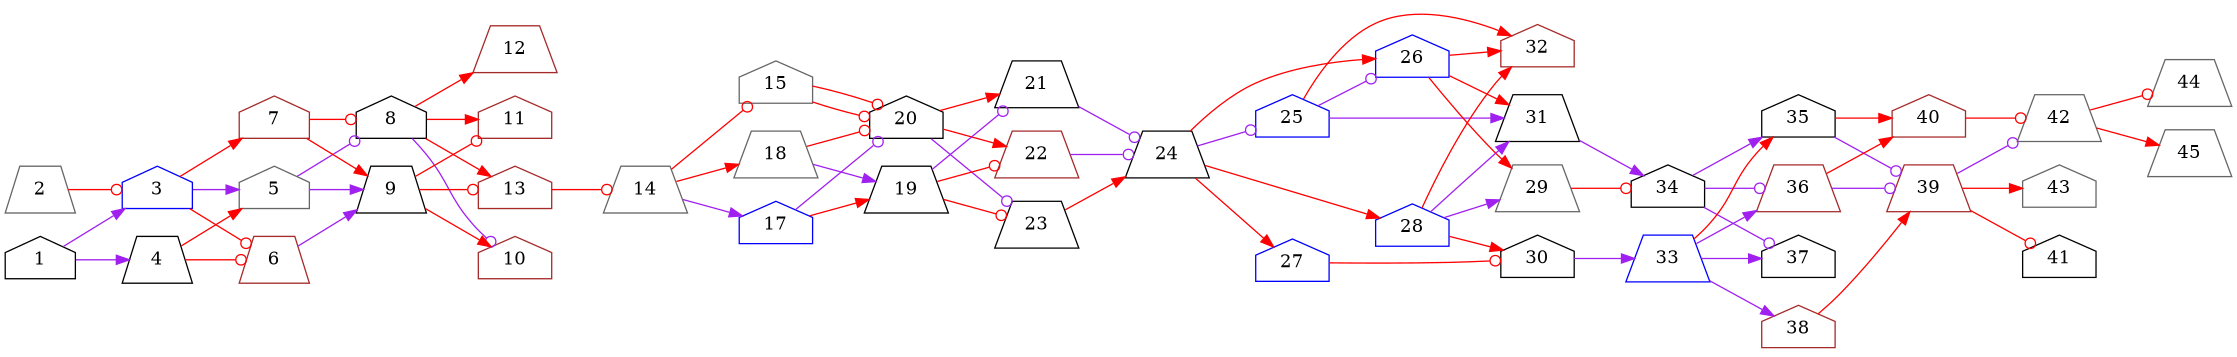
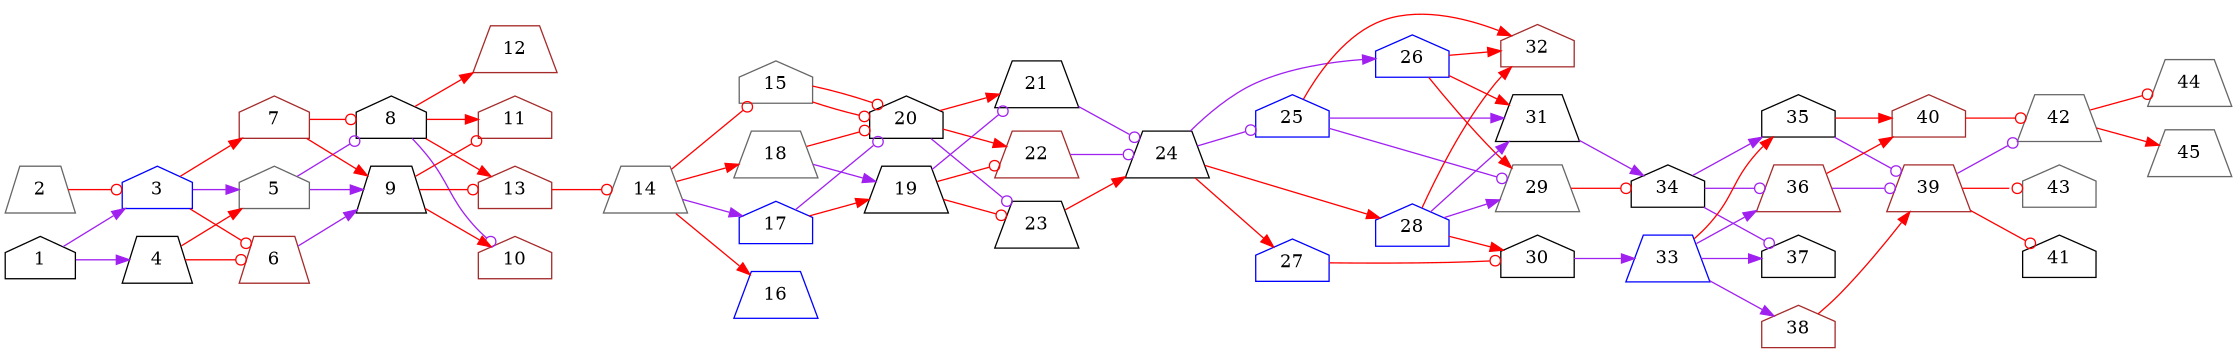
(1269, 78) -> (1269, 78)
(1342, 93) -> (1413, 153)
(1986, 188) -> (1986, 188)
none -> (776, 295)
